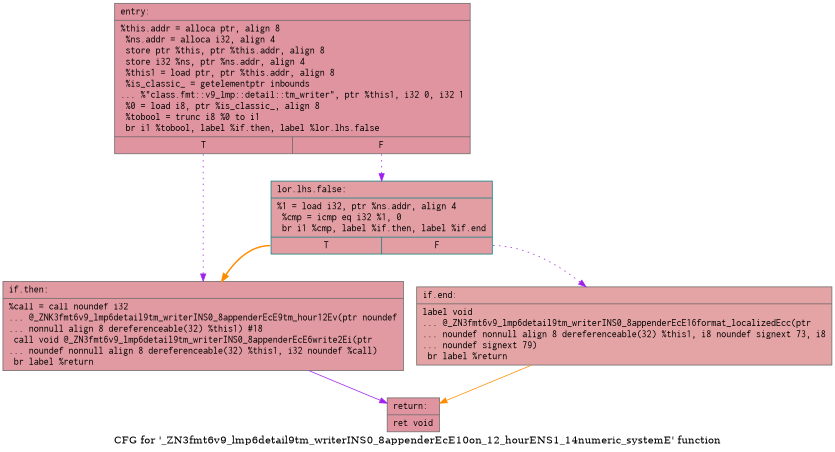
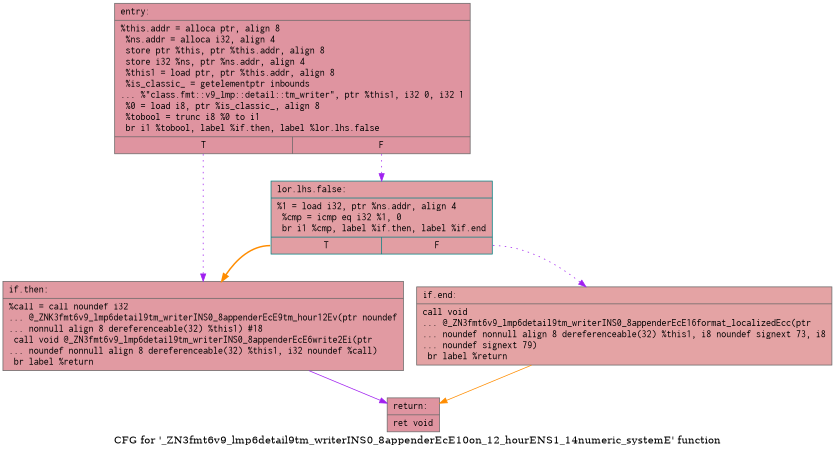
(448, 312) -> (445, 312)
